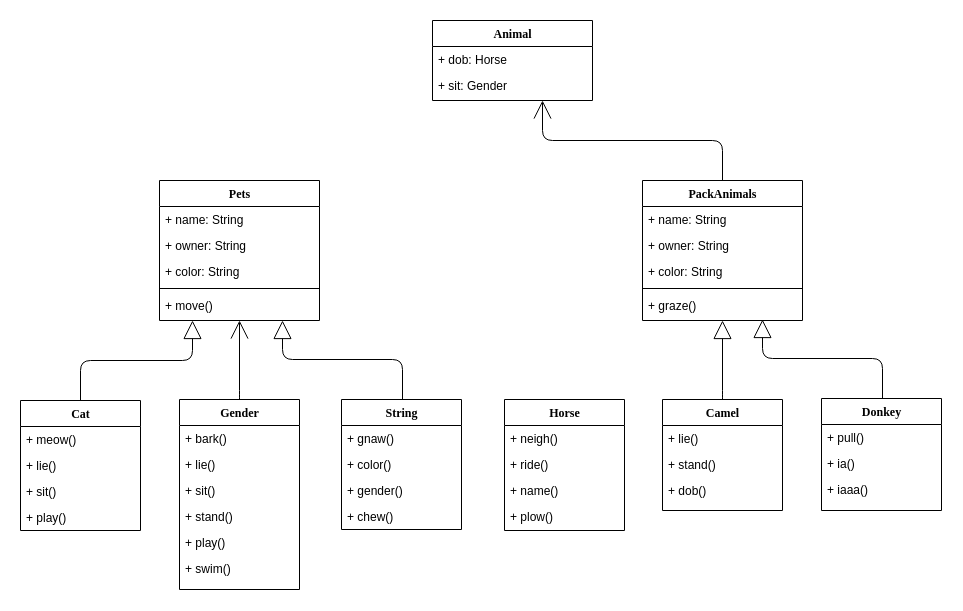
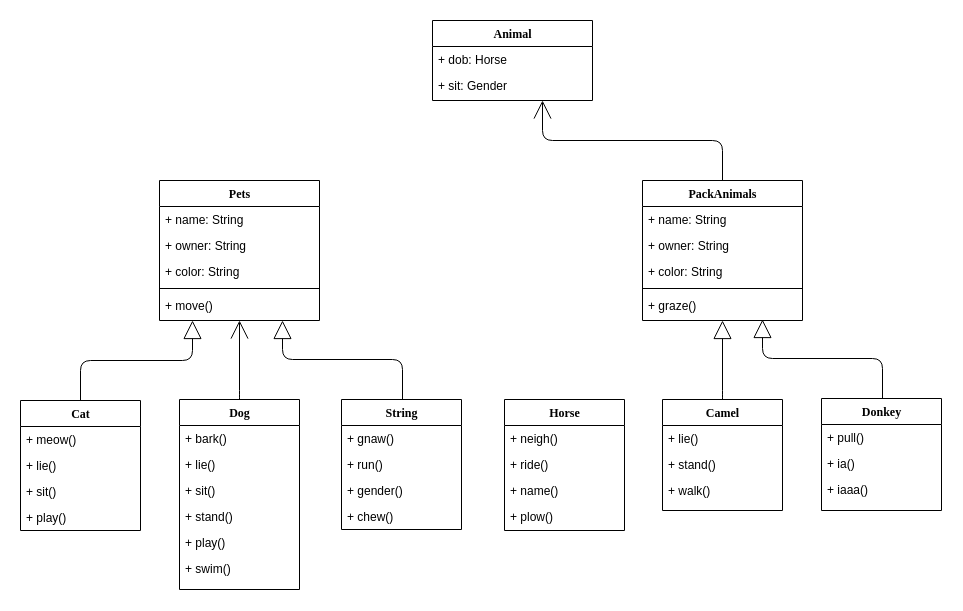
(240, 414) -> (240, 414)
(375, 466) -> (369, 466)
(690, 492) -> (692, 492)
